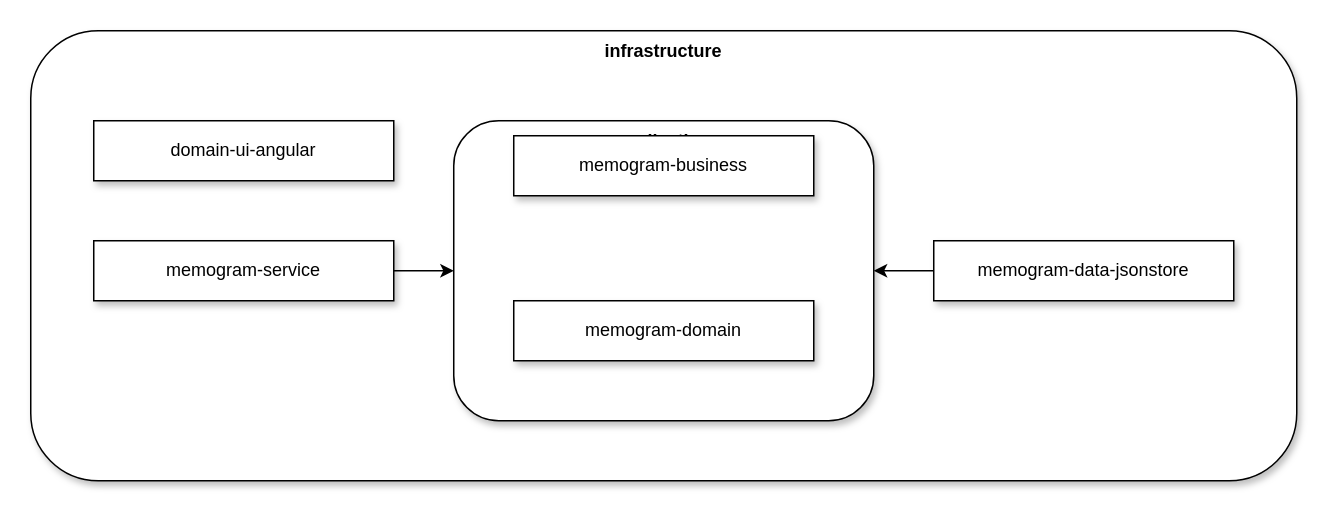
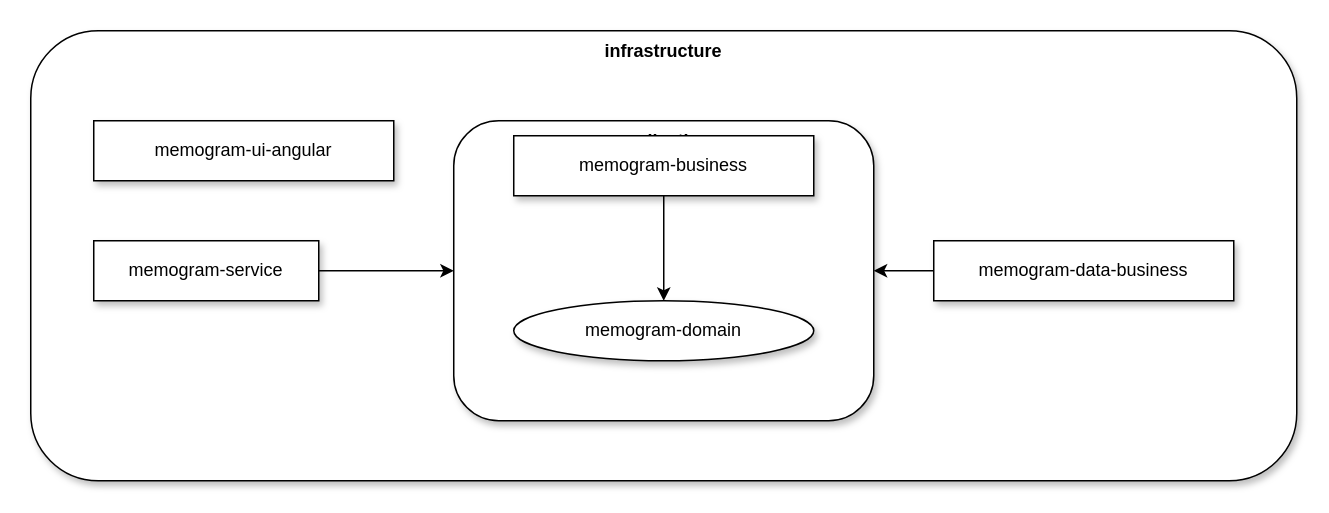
(244, 151) -> (244, 151)
none -> (664, 243)
(244, 271) -> (206, 271)
(1084, 271) -> (1084, 271)
(664, 331) -> (664, 331)
